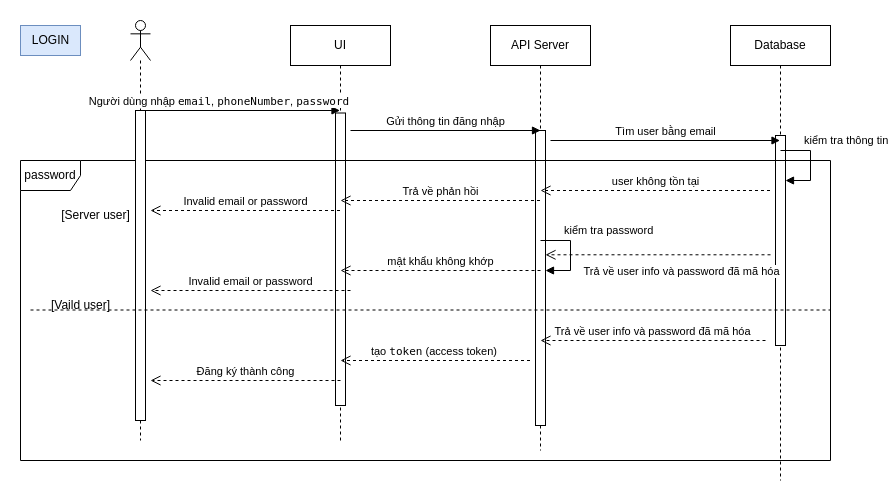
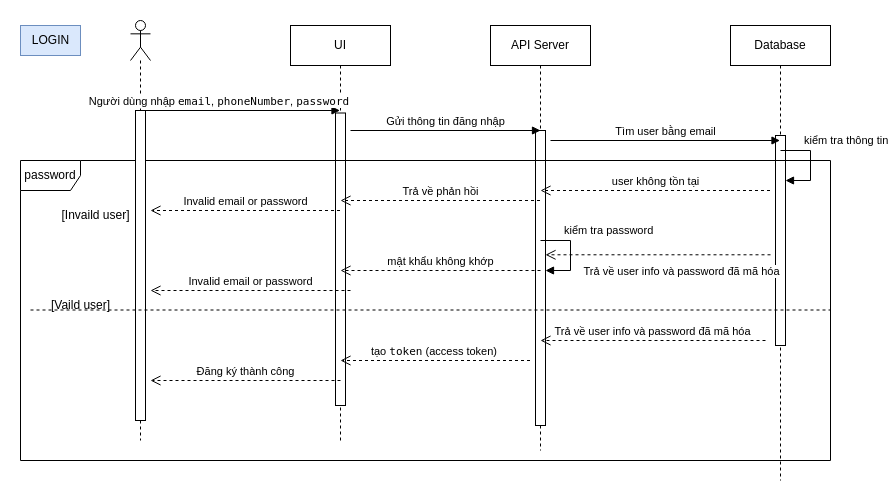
(96, 216) -> (96, 216)
